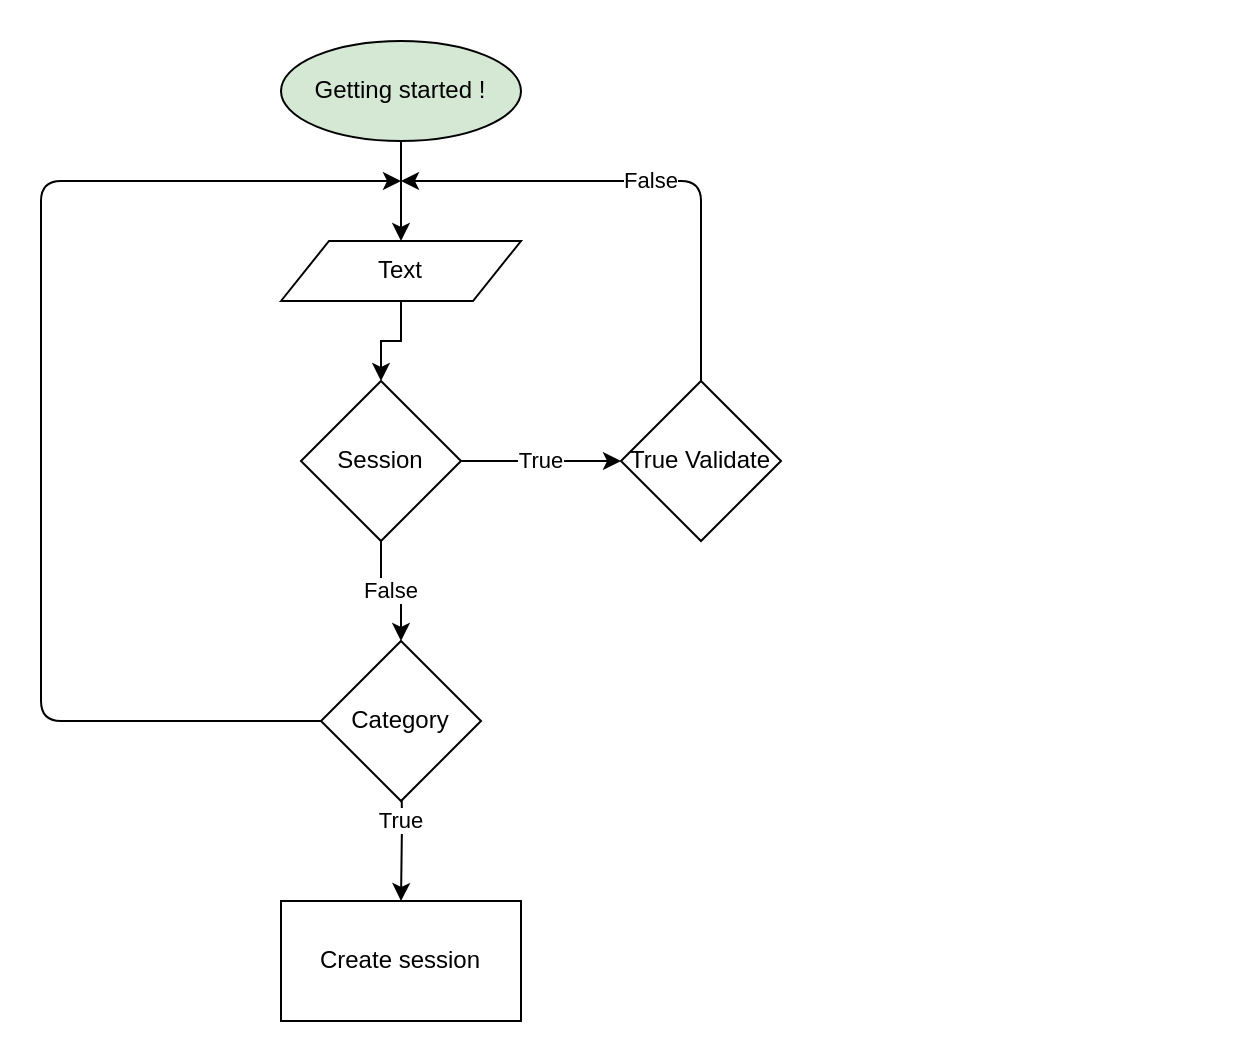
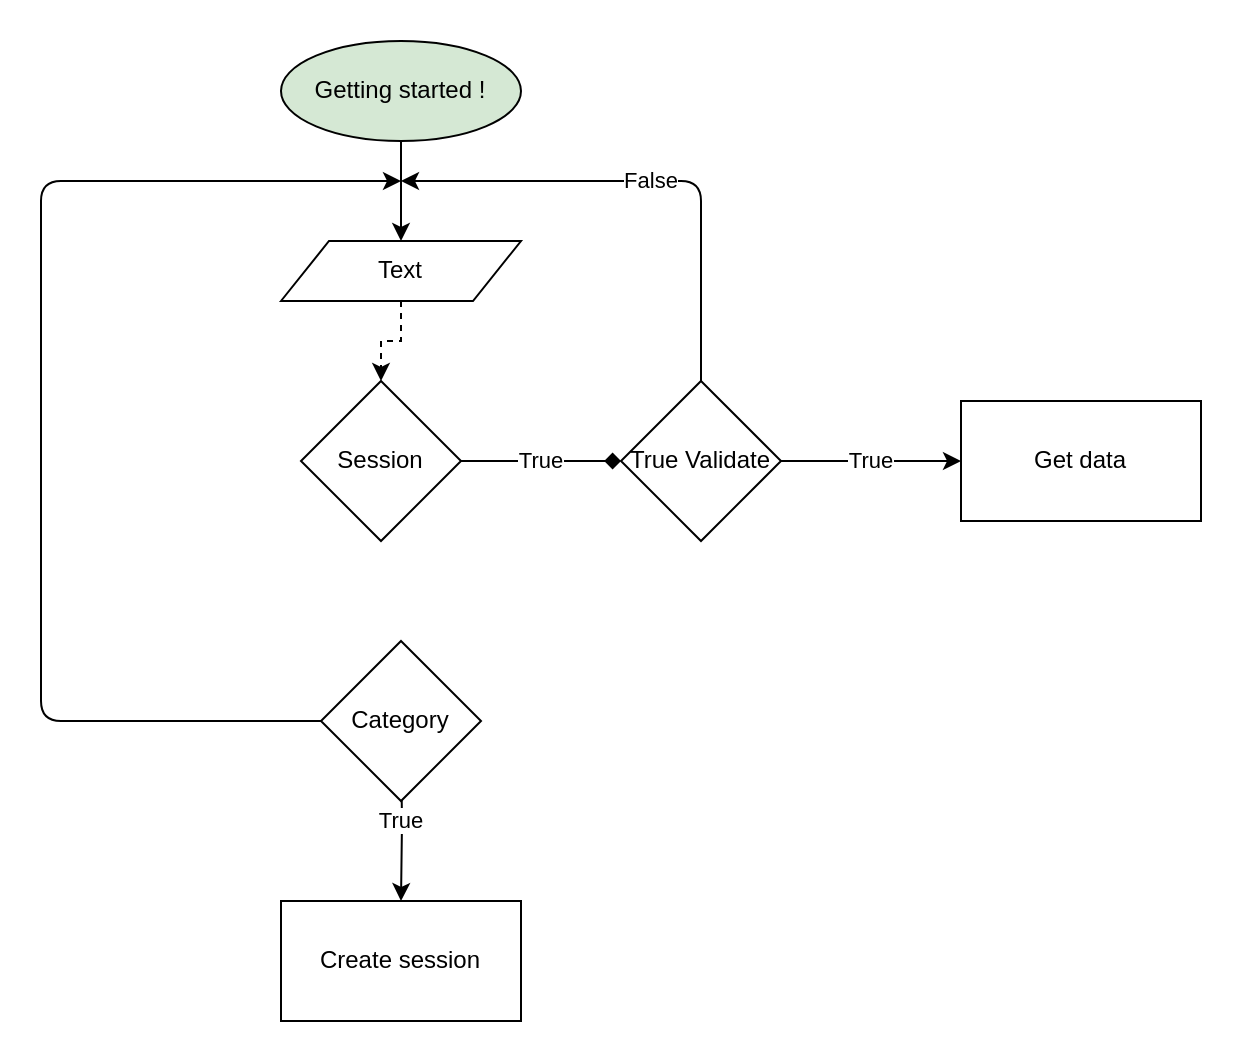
(397, 341) -> (397, 341)
(605, 461) -> (604, 461)
none -> (864, 461)
none -> (1081, 461)
(384, 591) -> none
